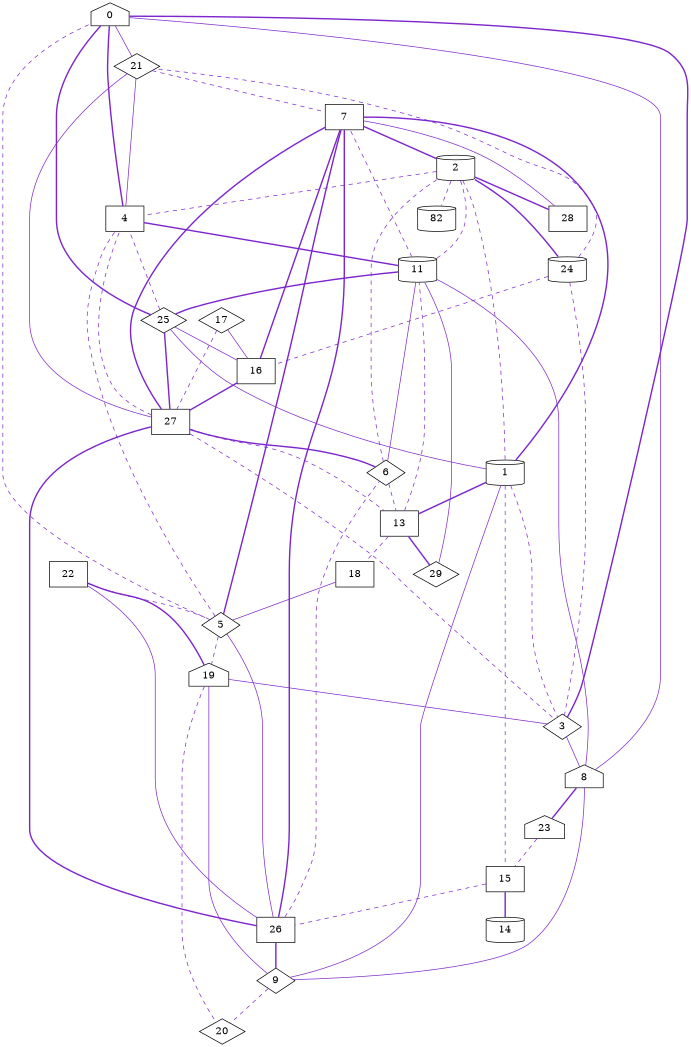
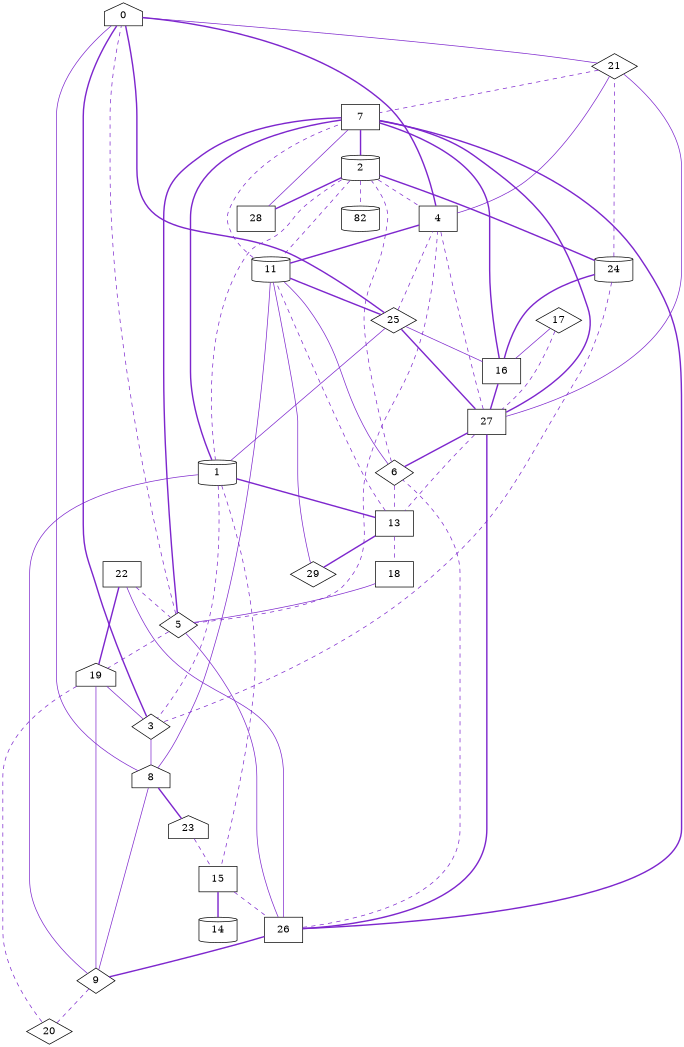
(405, 323) -> (536, 302)
(382, 563) -> none
